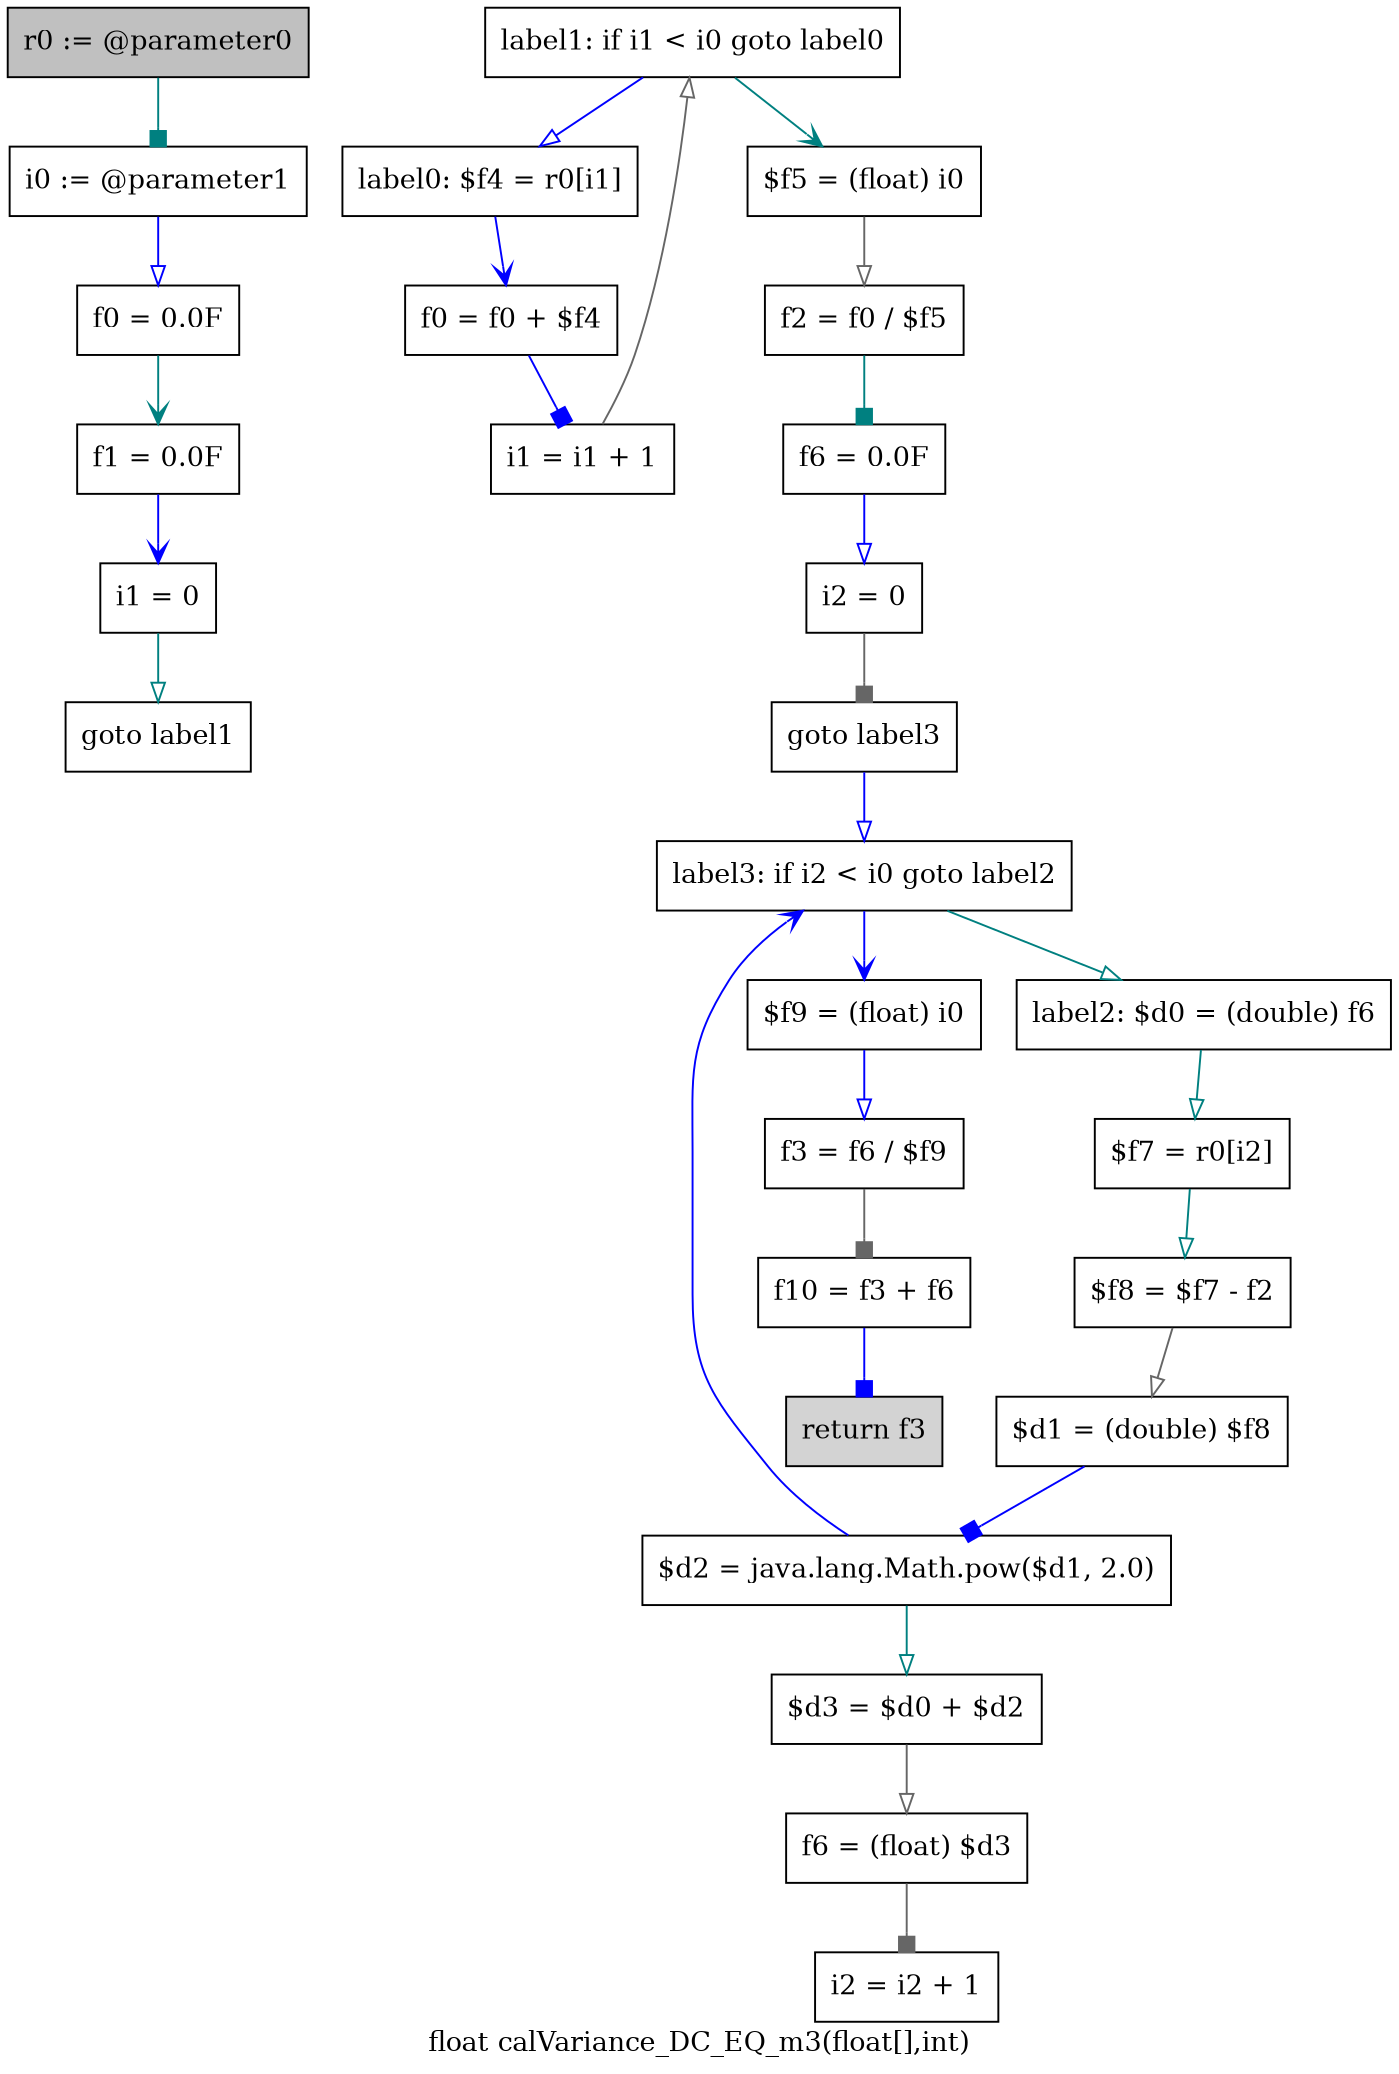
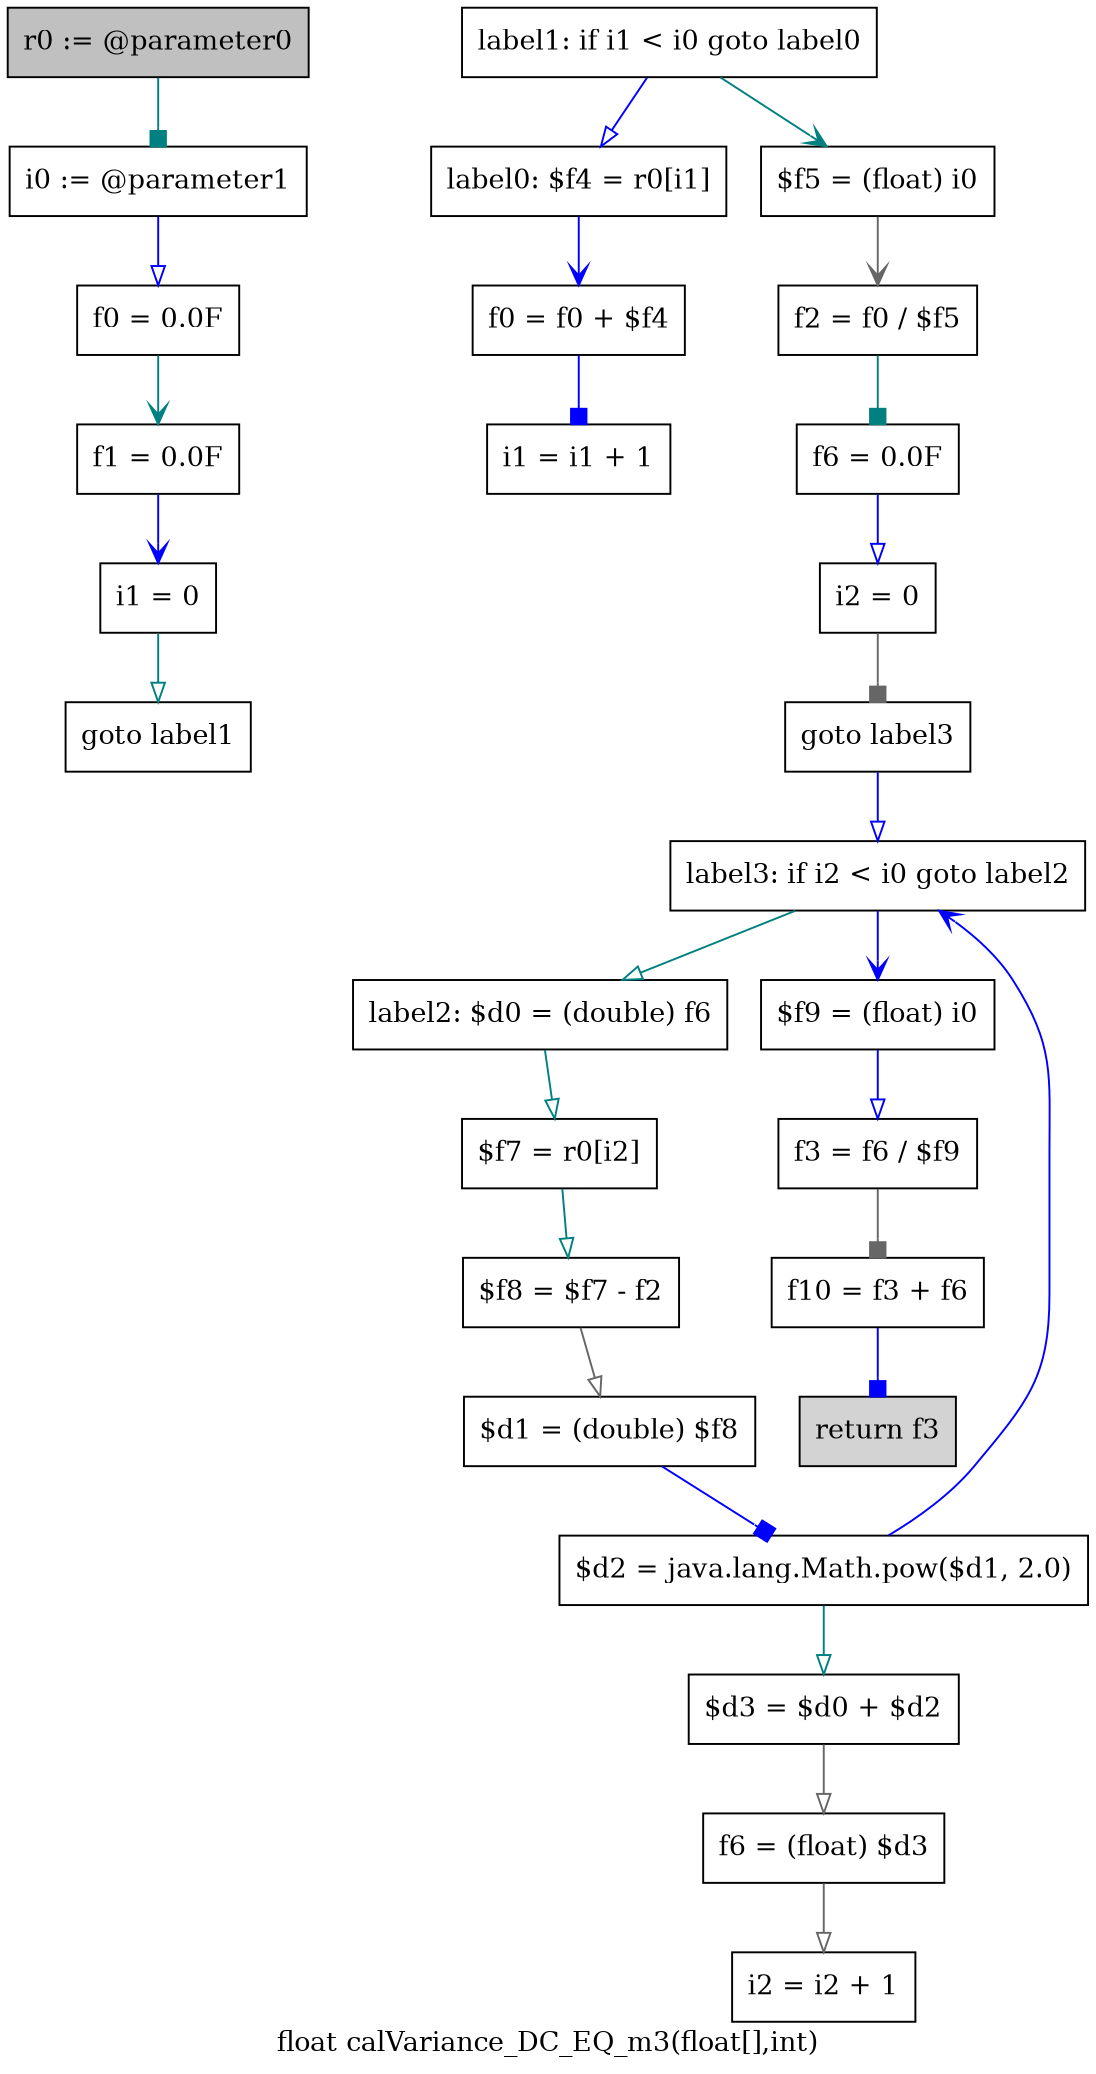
(864, 241) -> (878, 241)
(659, 265) -> none
(907, 1908) -> (824, 1908)
